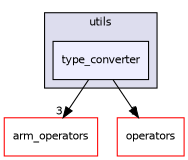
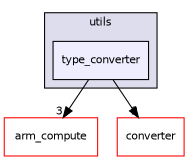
(51, 137) -> (51, 137)
(151, 137) -> (151, 137)
